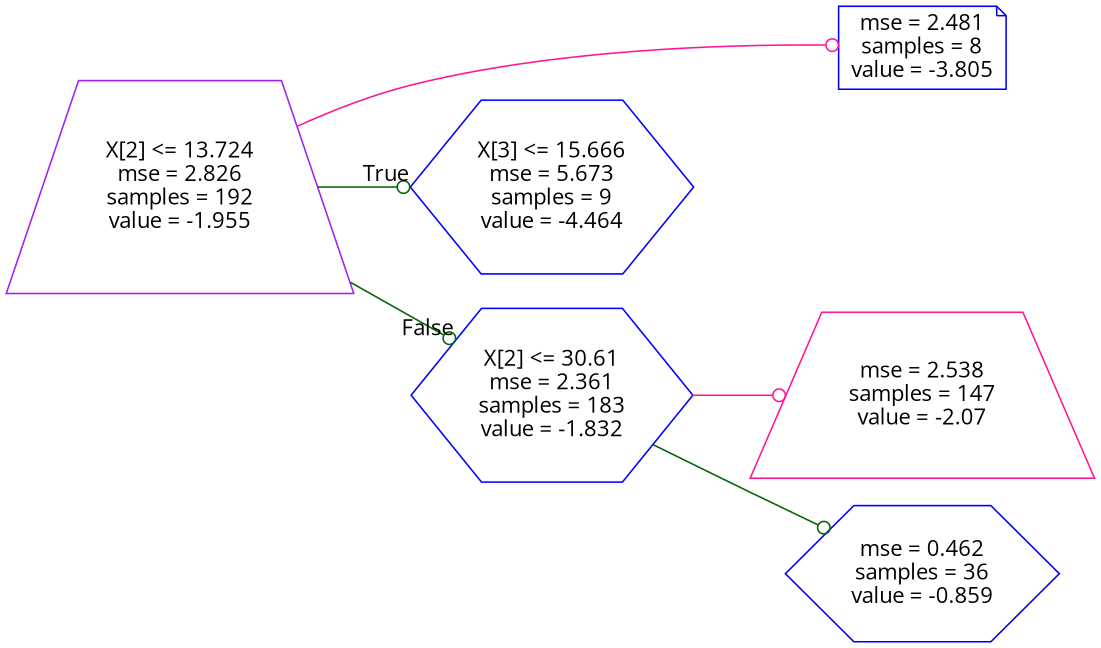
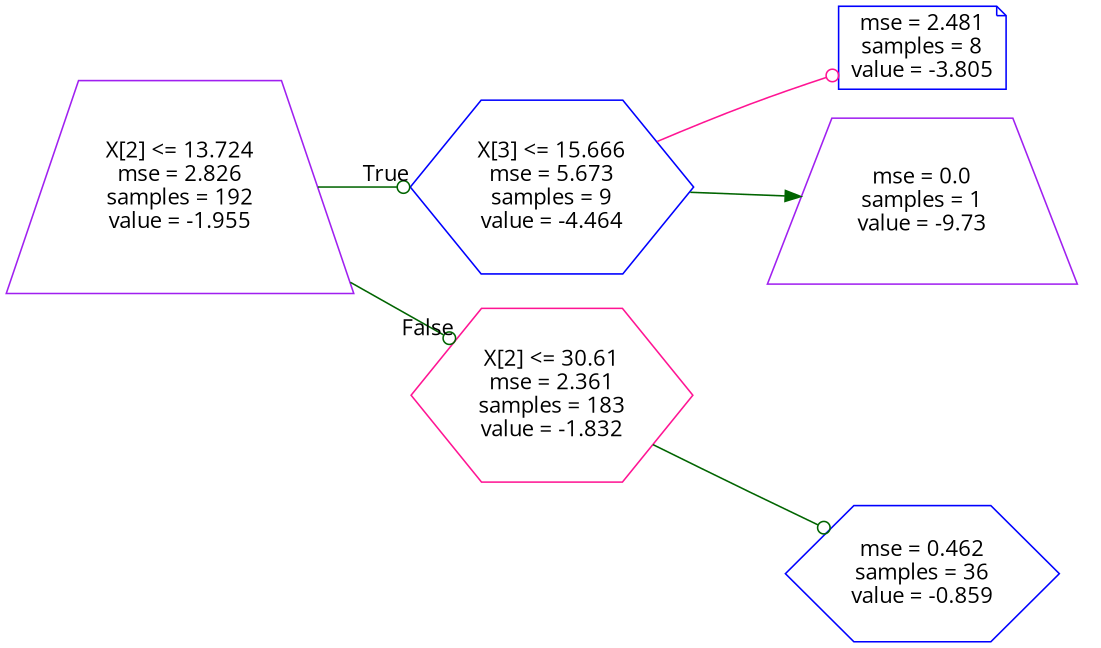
(557, 59) -> (741, 108)
none -> (922, 201)
(552, 395) -> (552, 395)
(922, 395) -> none
